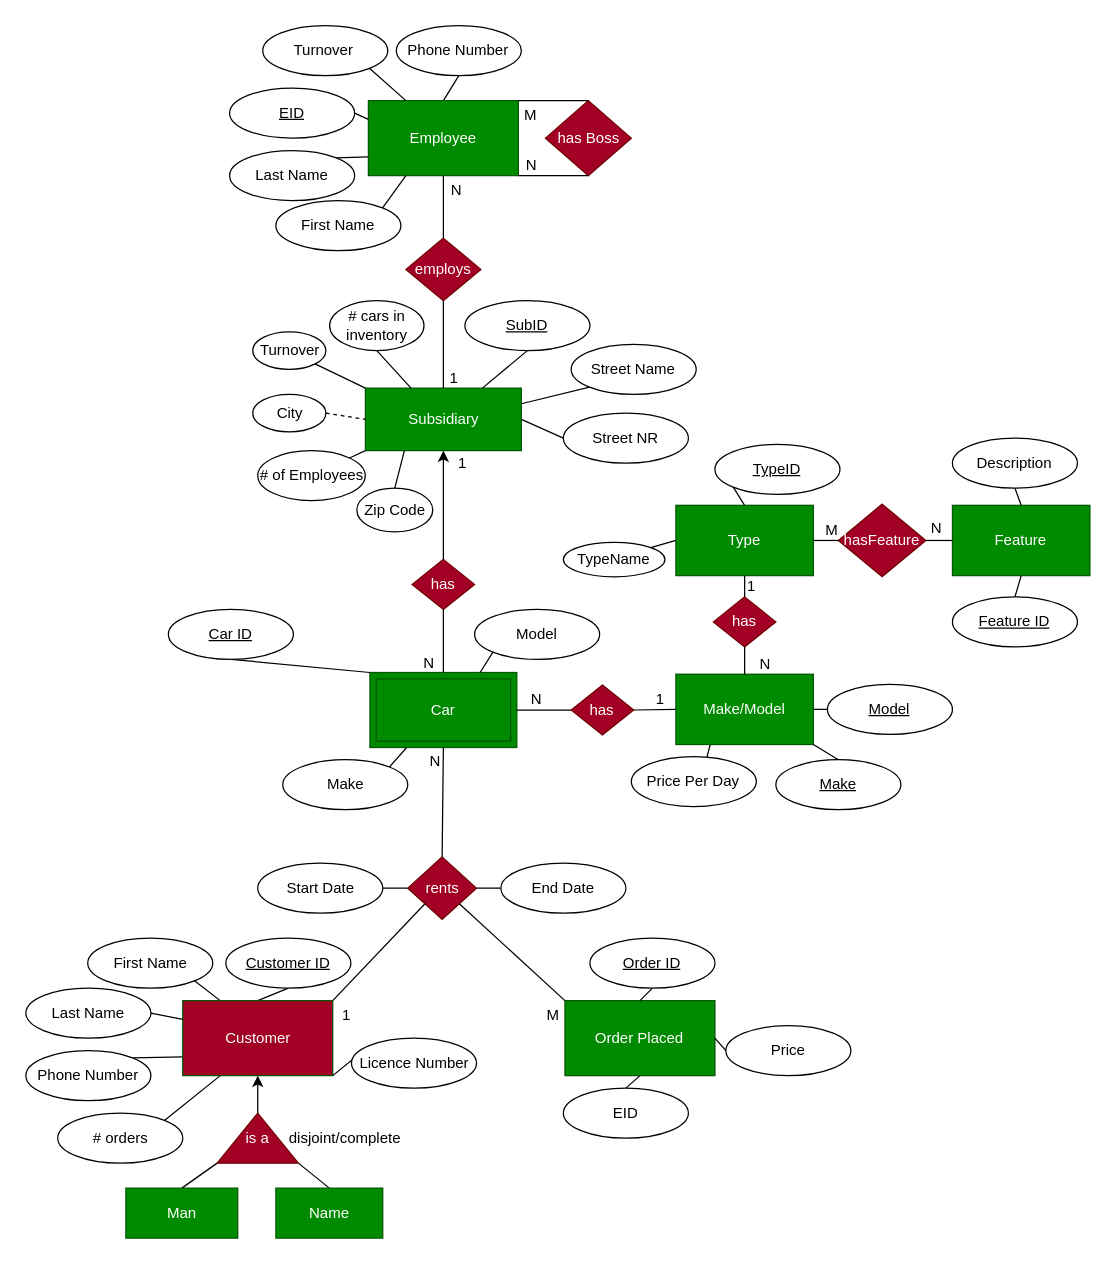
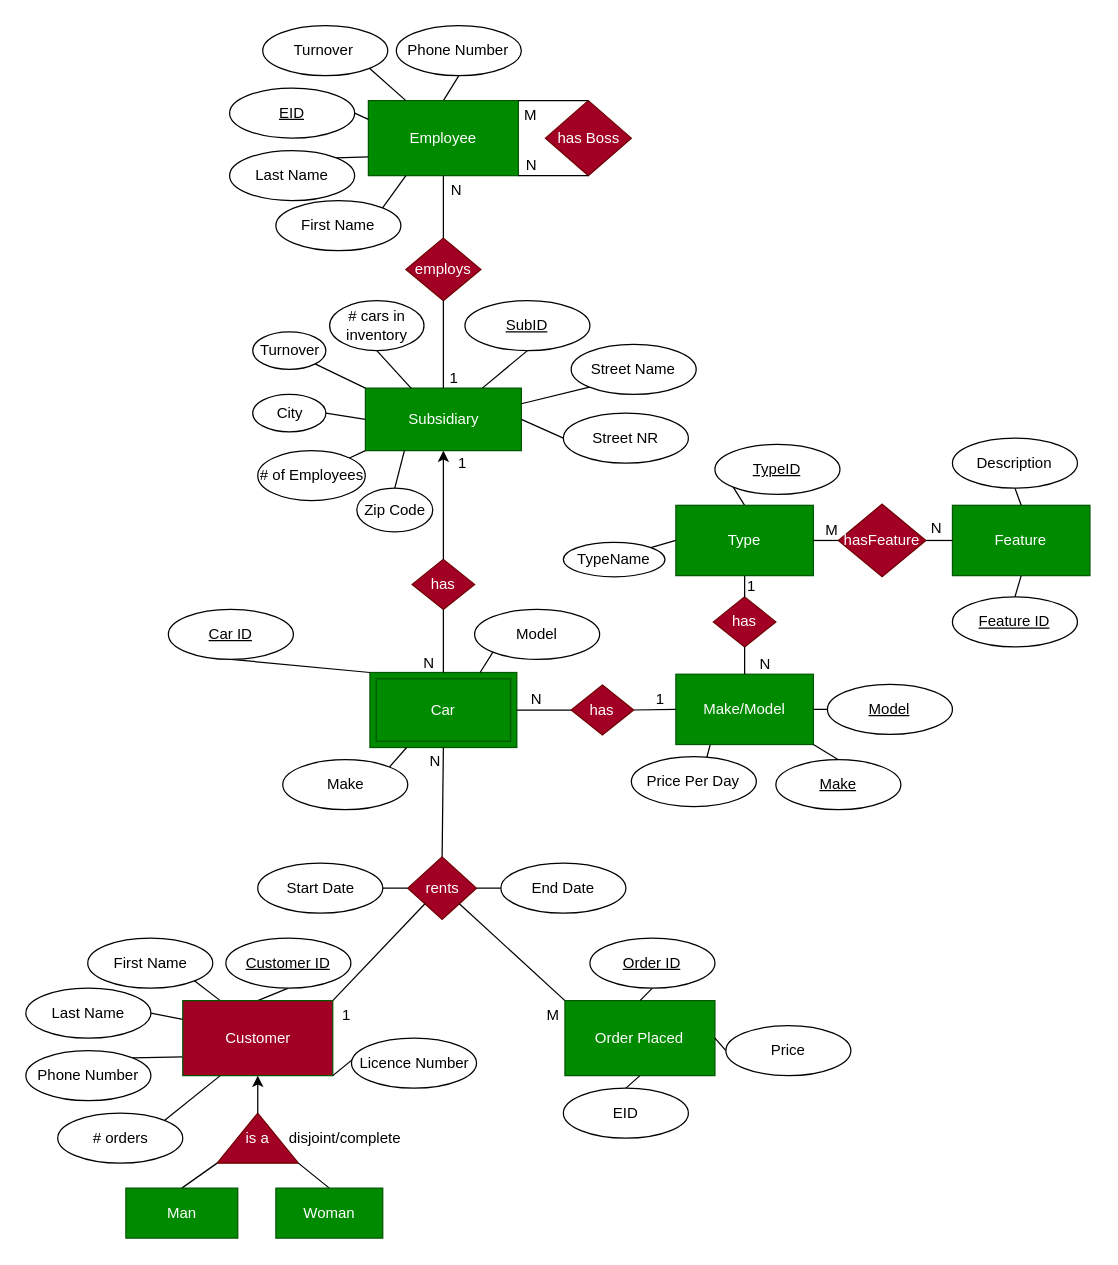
(345, 416) -> (345, 416)
(329, 1213) -> (329, 1213)
